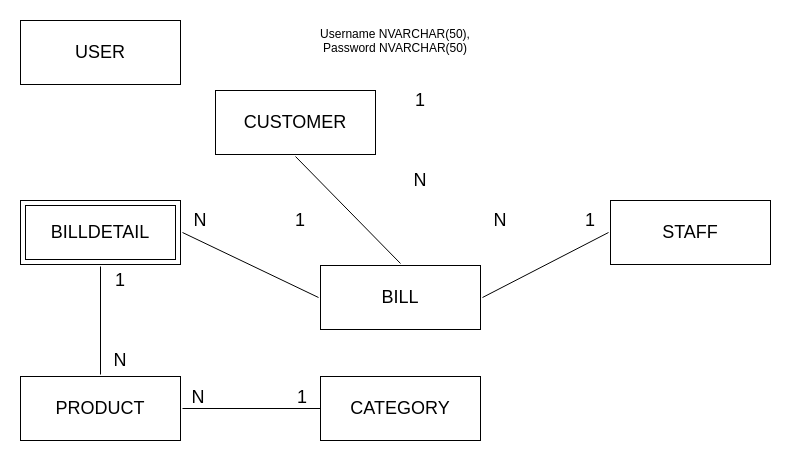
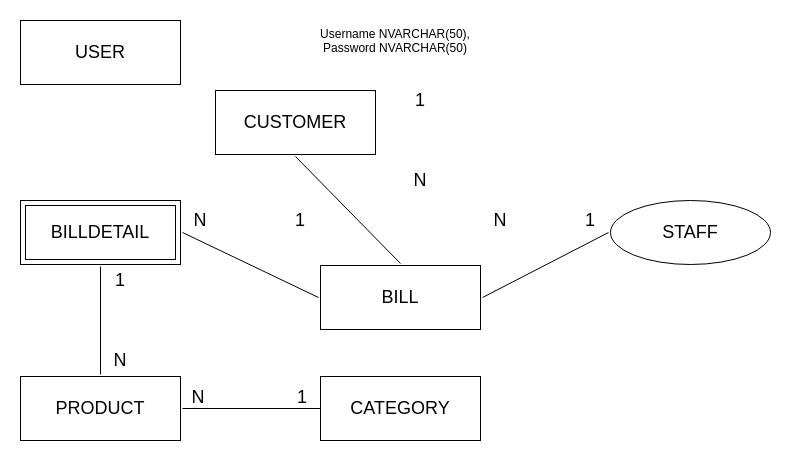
(691, 233) -> (691, 233)
